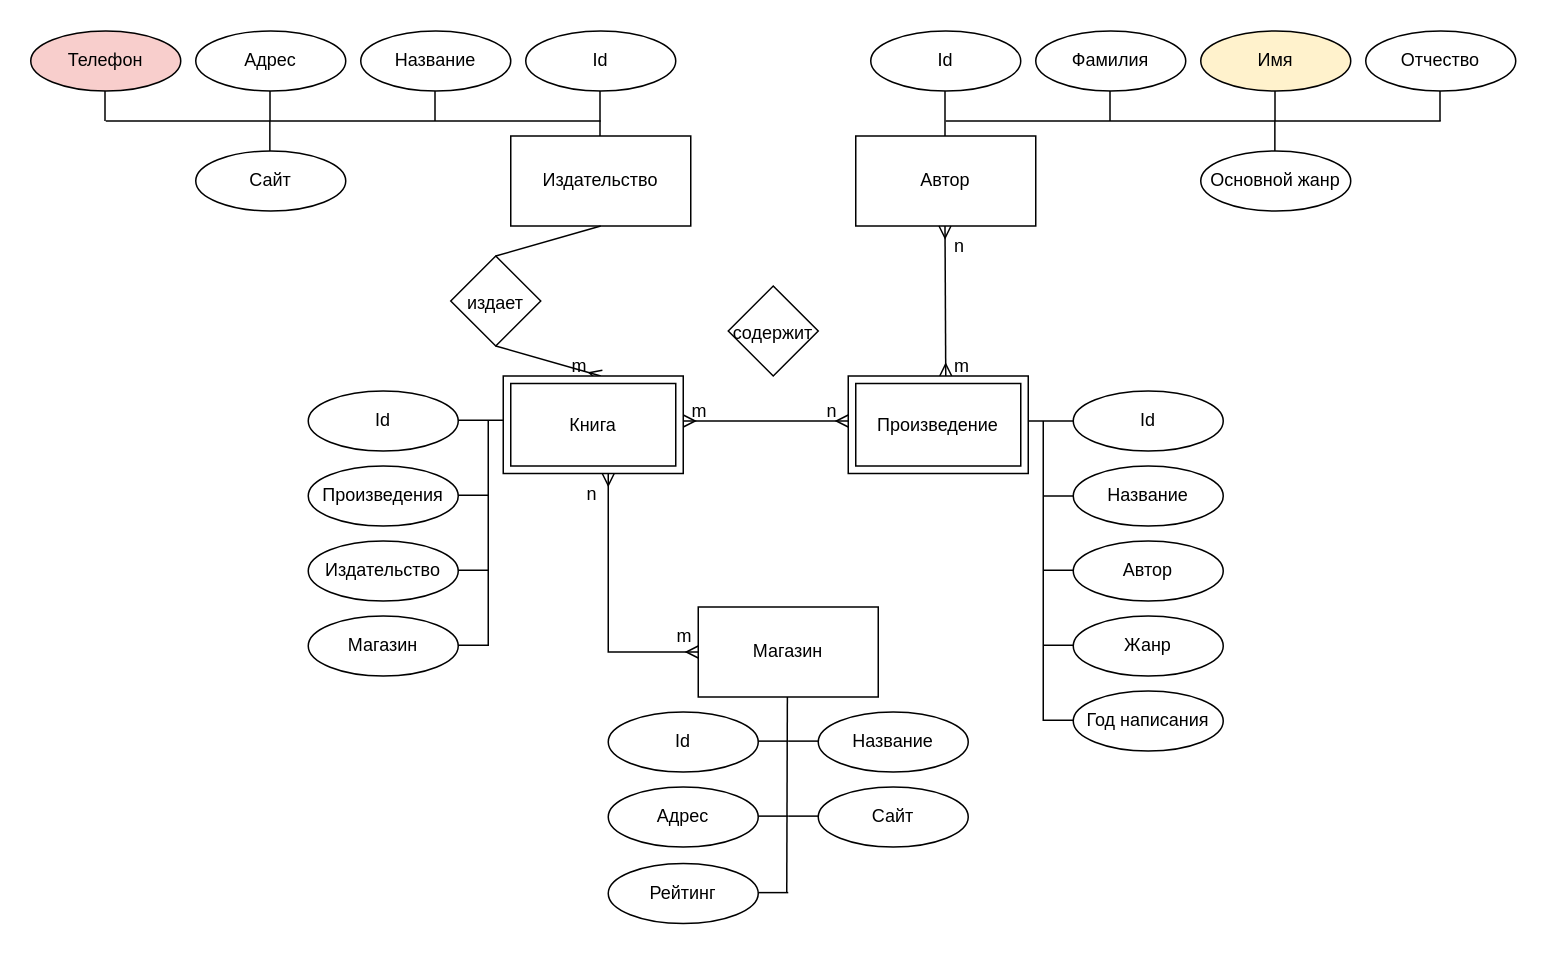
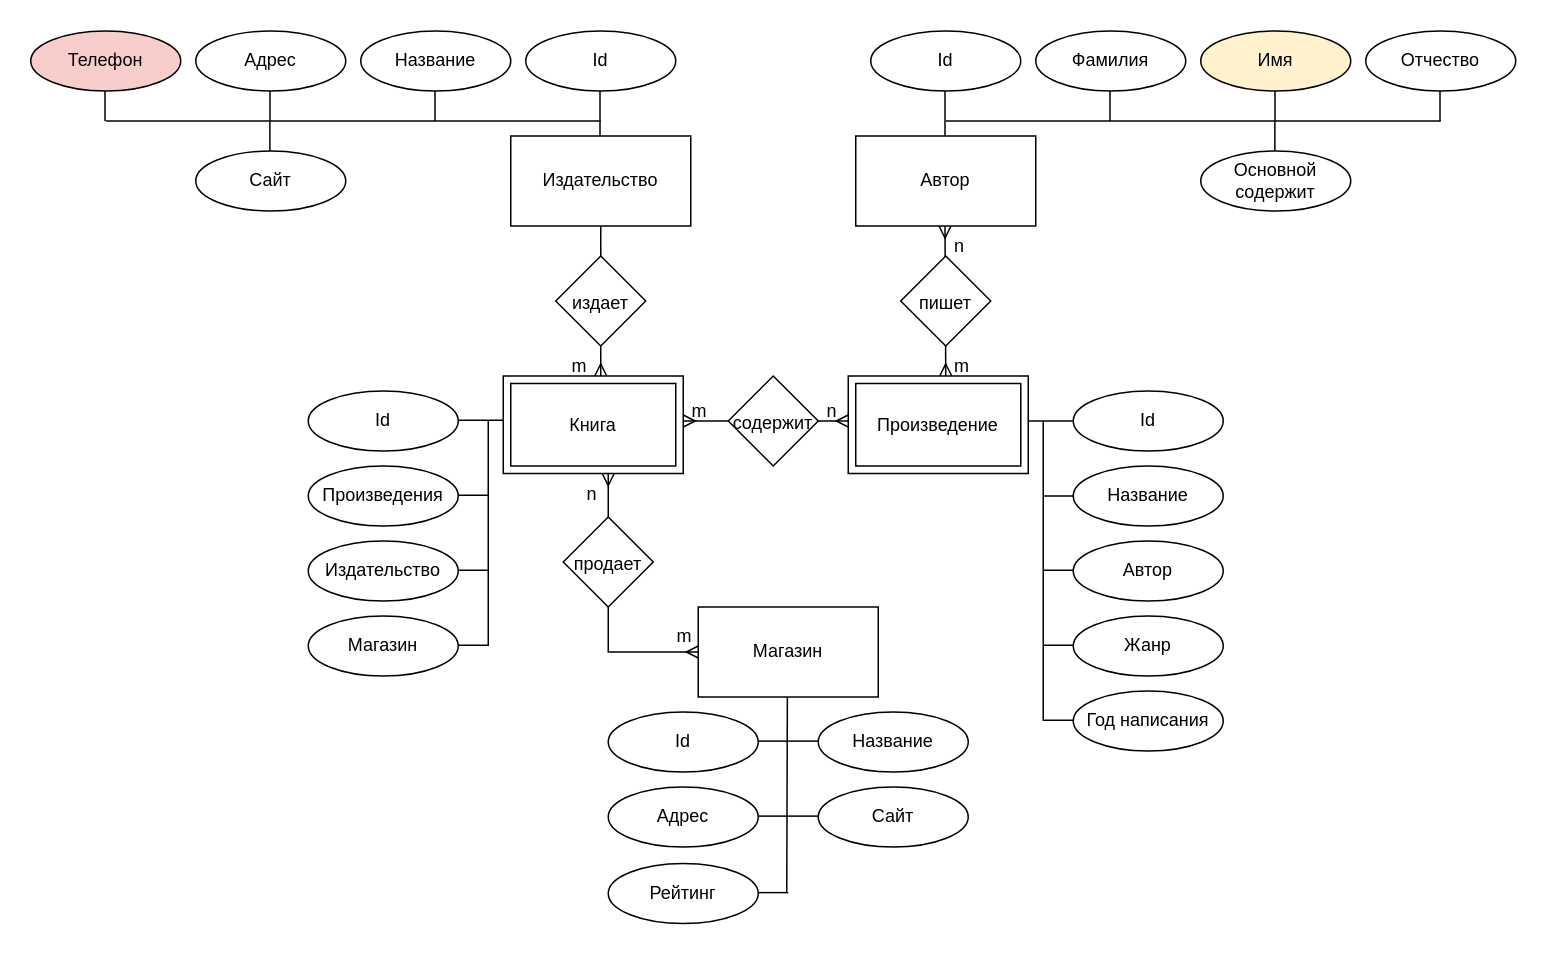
(1276, 181) -> (1276, 181)
(496, 301) -> (601, 301)
none -> (946, 301)
(773, 331) -> (773, 421)
none -> (608, 562)
